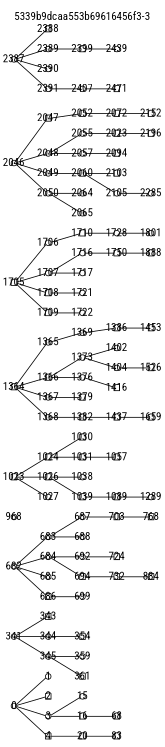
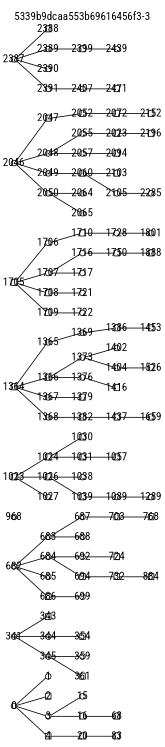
(117, 497) -> (117, 497)
